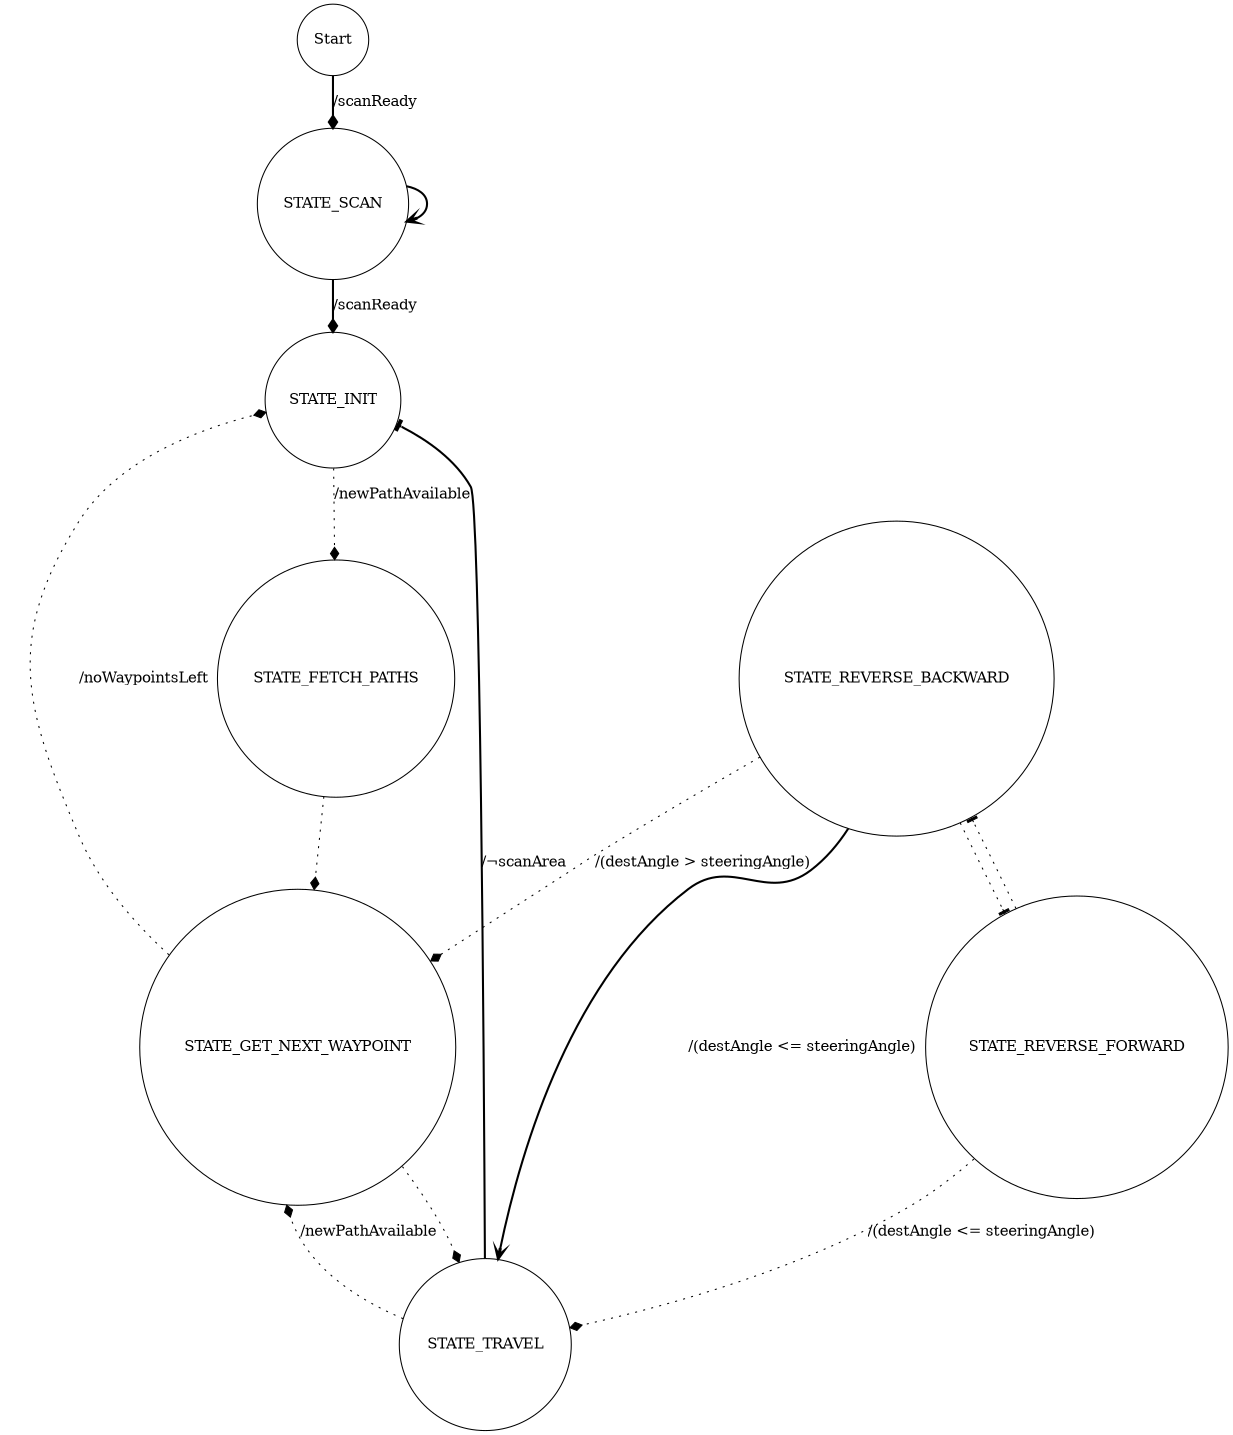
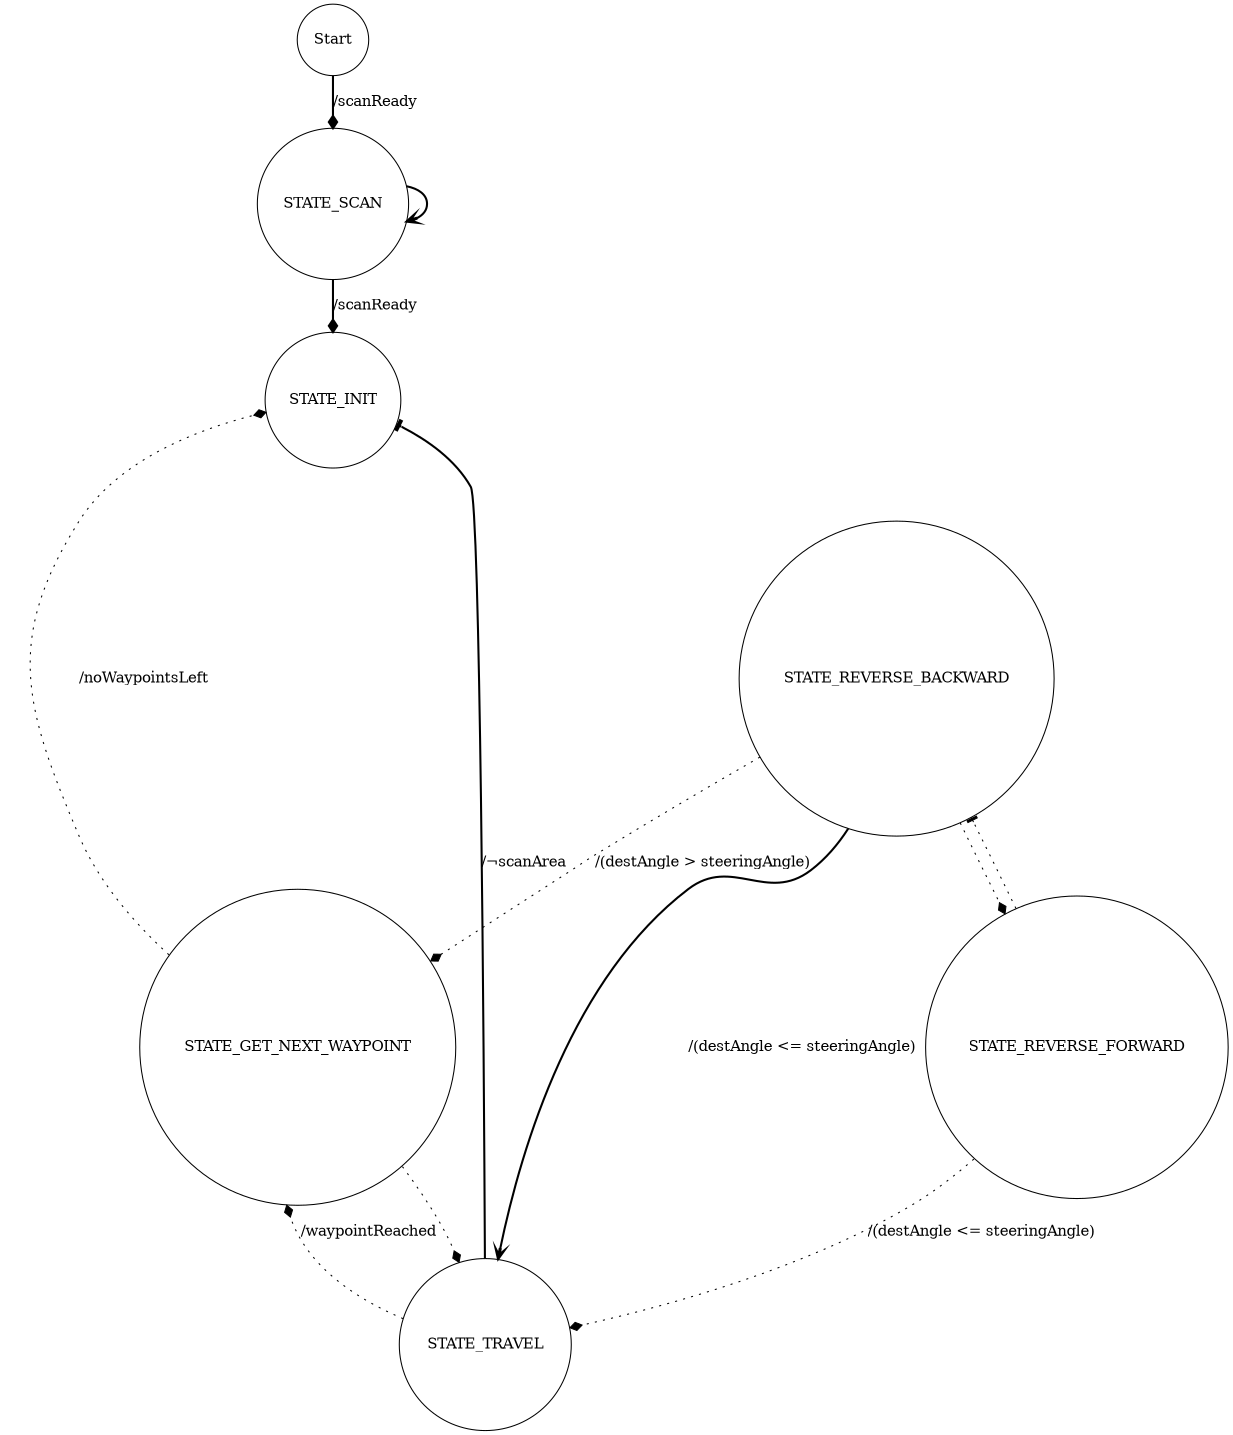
(336, 679) -> none
(981, 866) -> (981, 866)
(369, 1232) -> (369, 1232)
